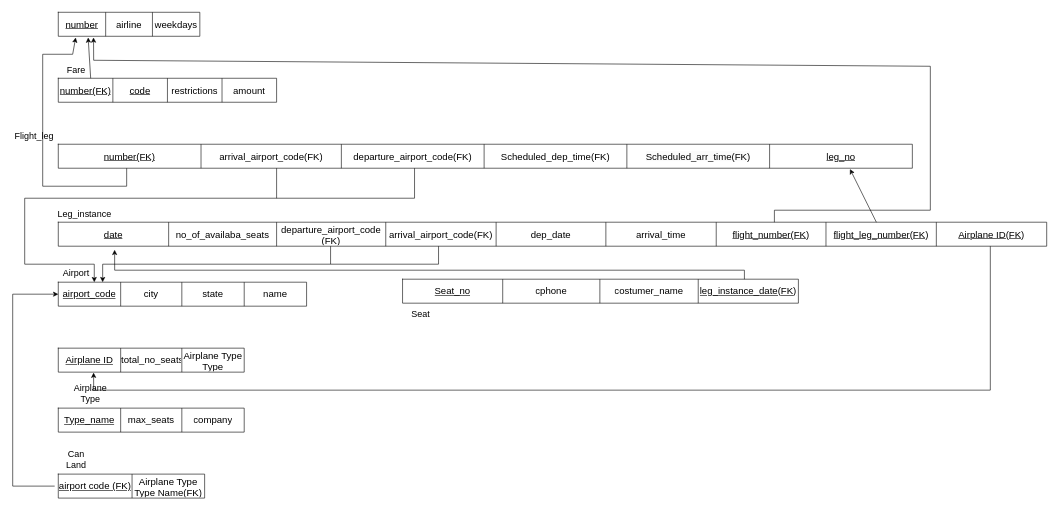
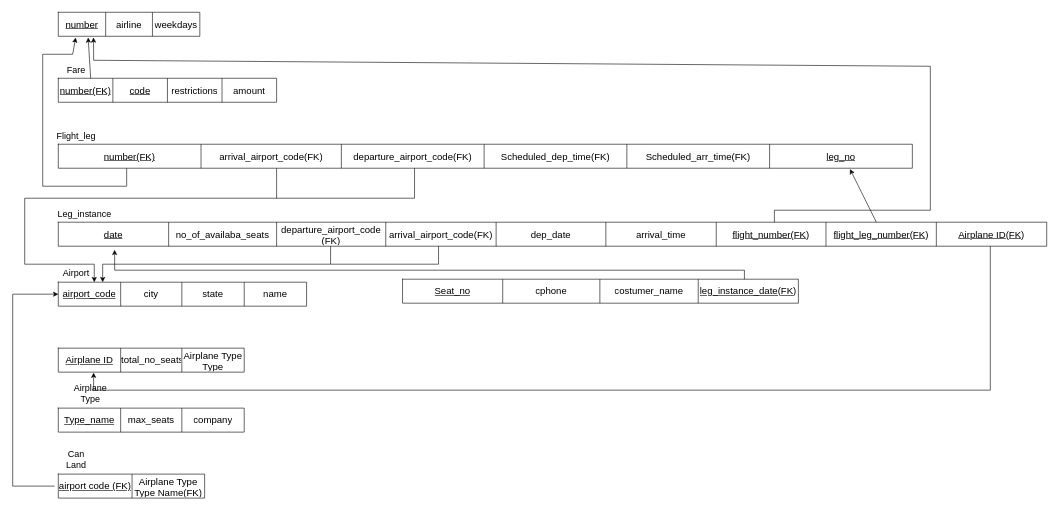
(34, 135) -> (76, 135)
(420, 314) -> none
